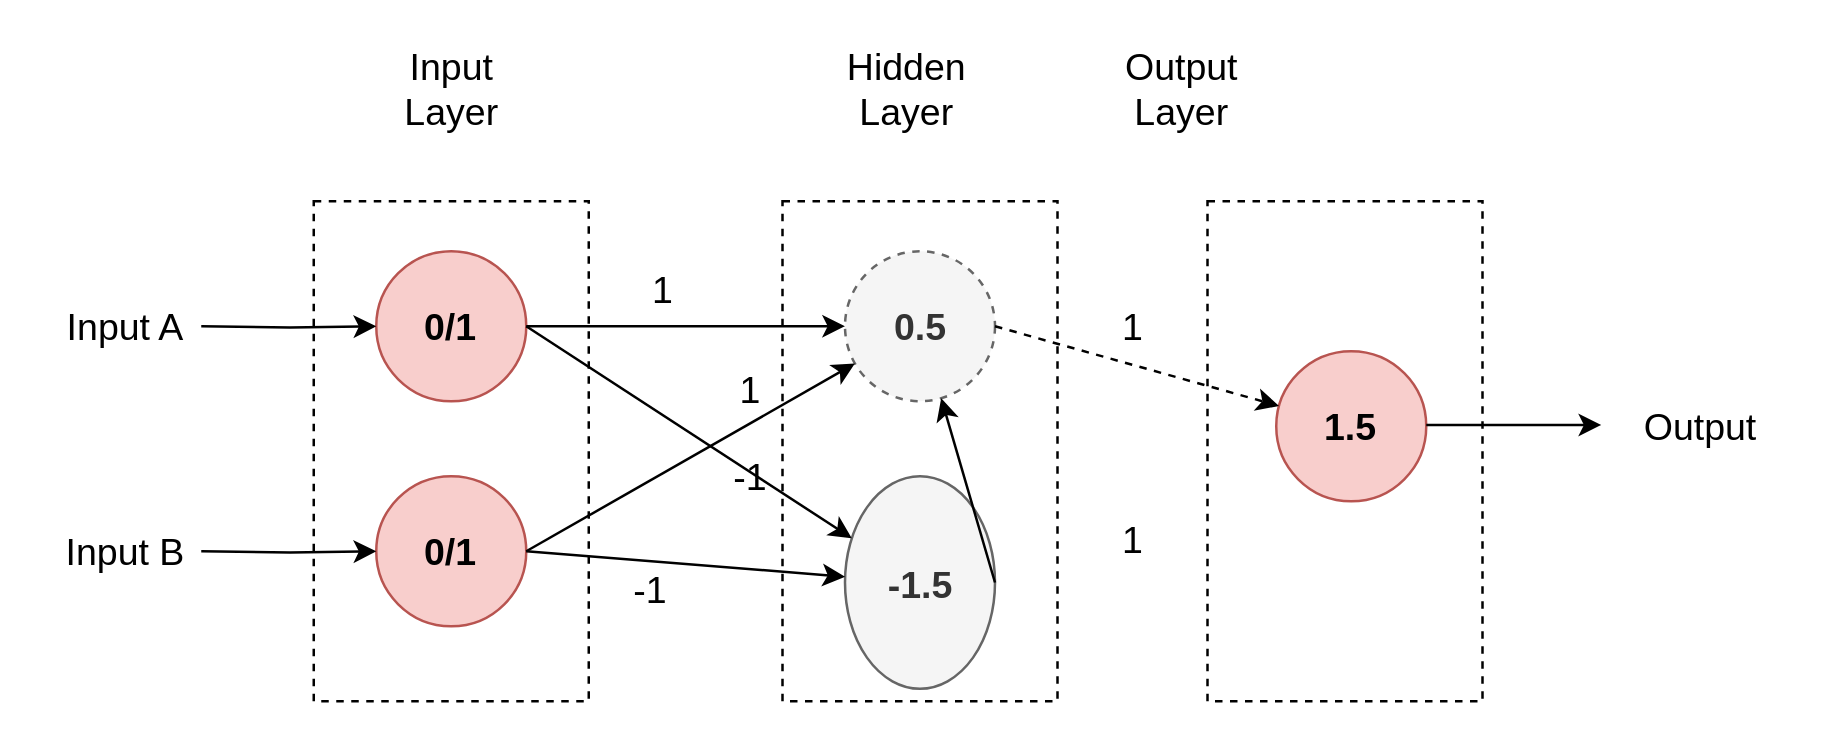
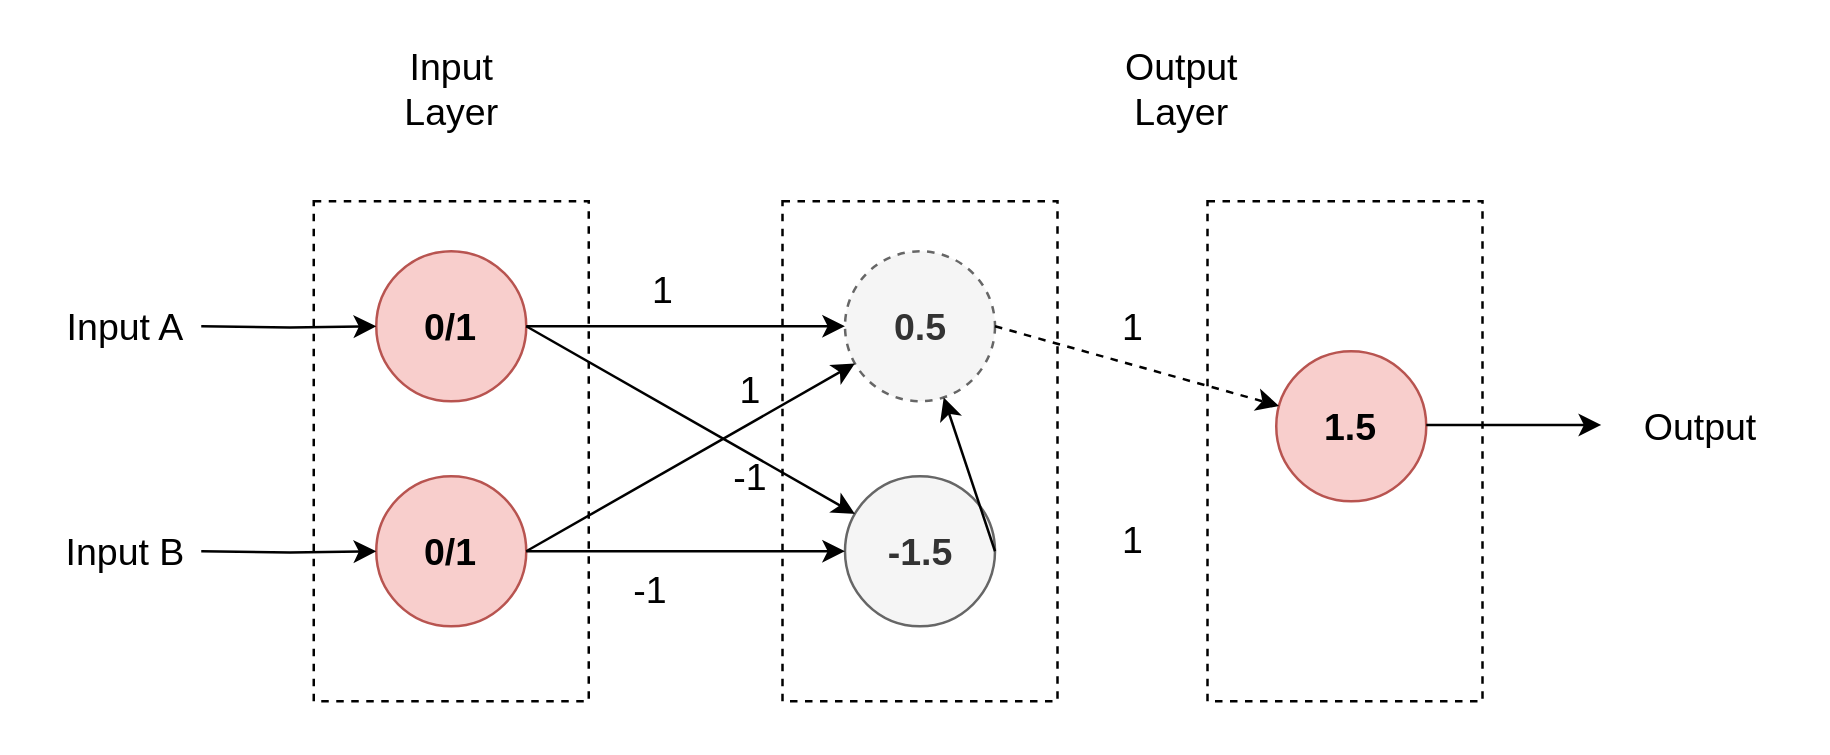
(908, 89) -> none
(920, 583) -> (920, 551)
